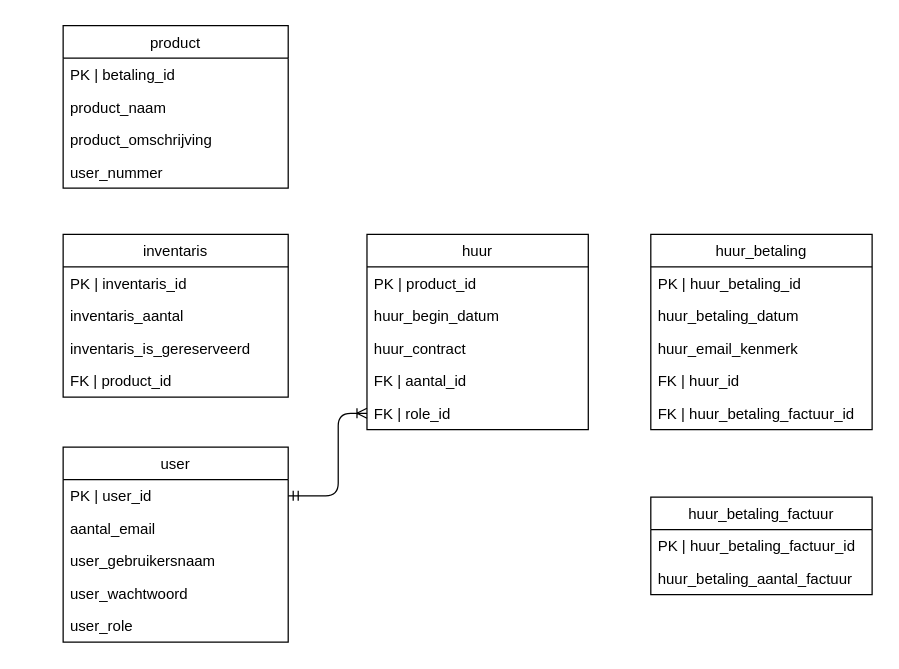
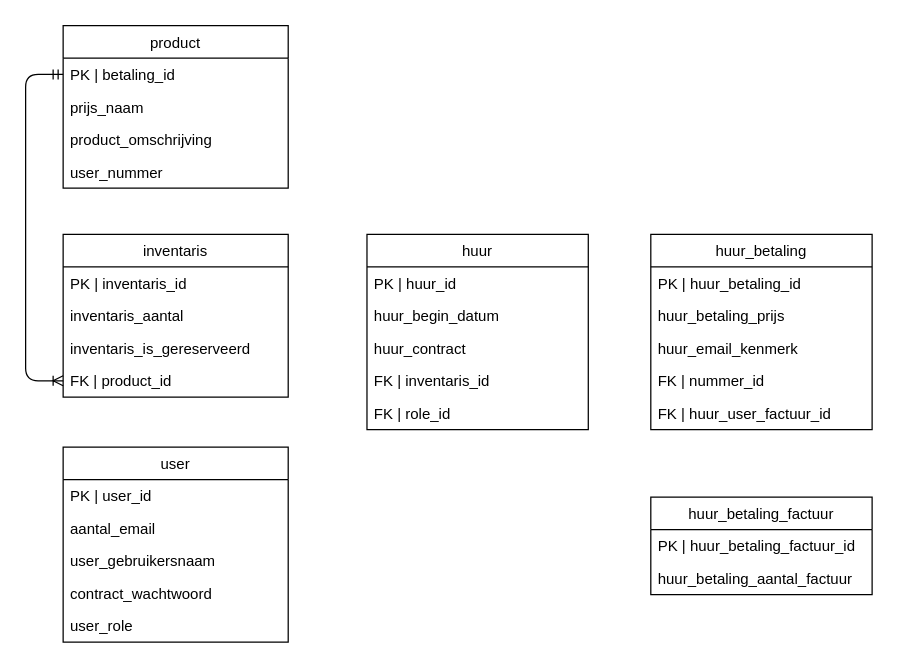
(120, 108) -> (110, 108)
none -> (26, 227)
(429, 284) -> (416, 284)
(733, 316) -> (731, 316)
(423, 381) -> (438, 381)
(700, 381) -> (709, 381)
(770, 414) -> (757, 414)
(338, 465) -> none
(133, 594) -> (150, 594)
